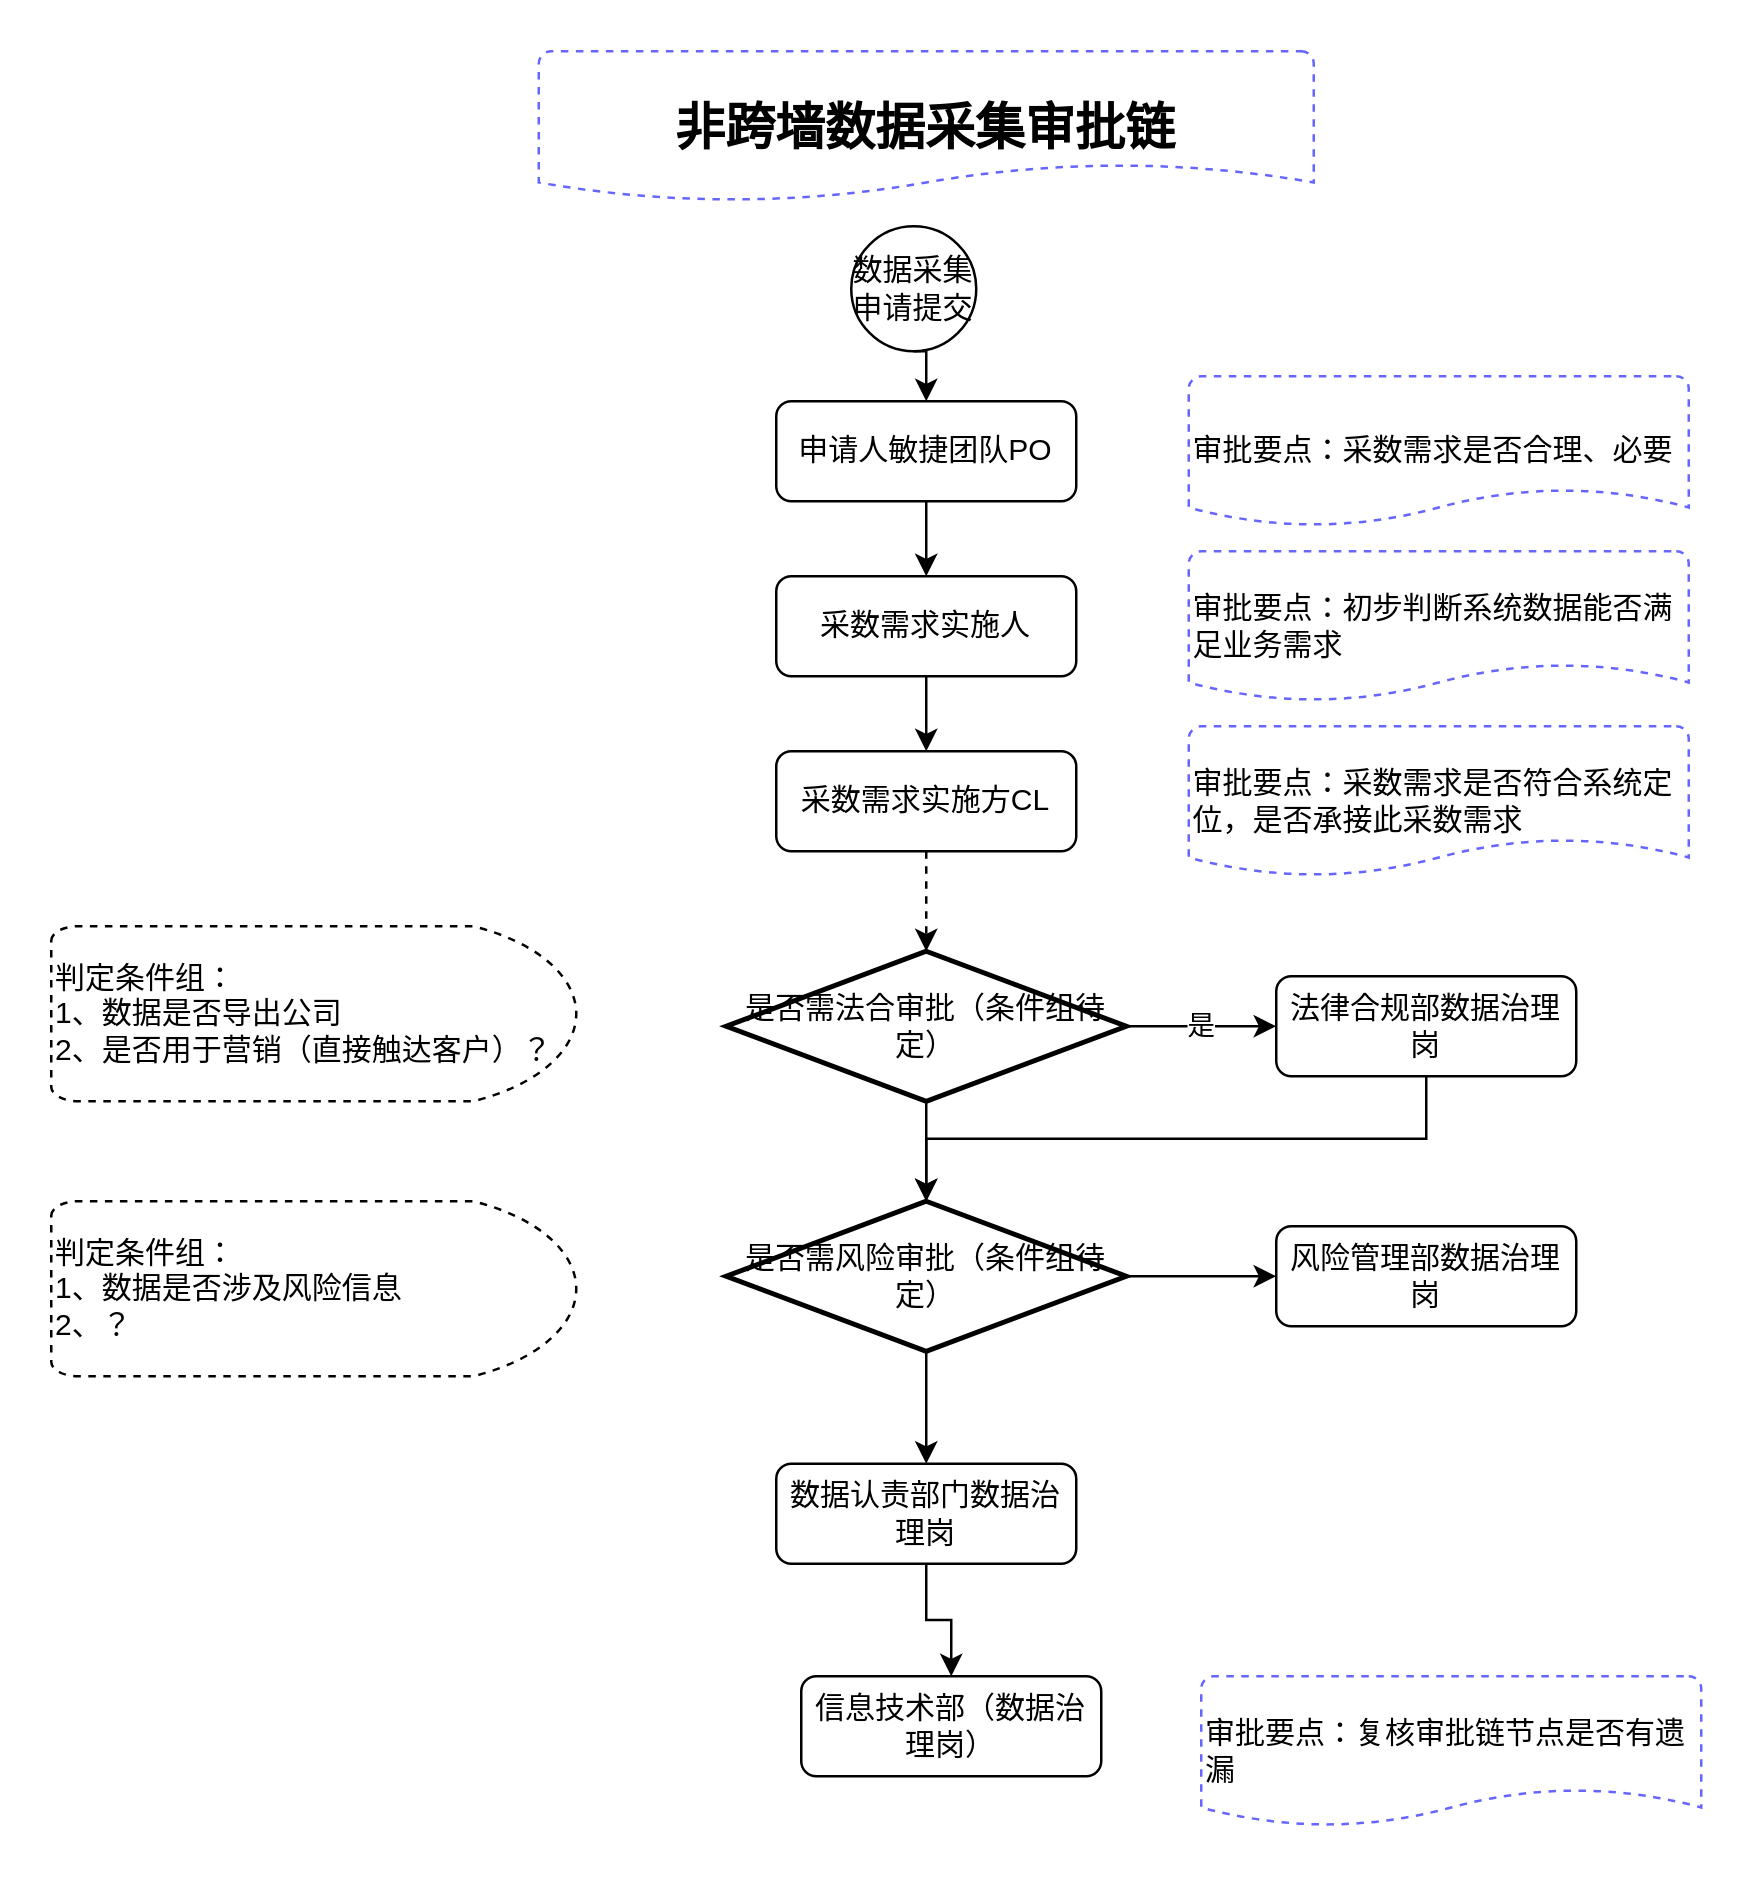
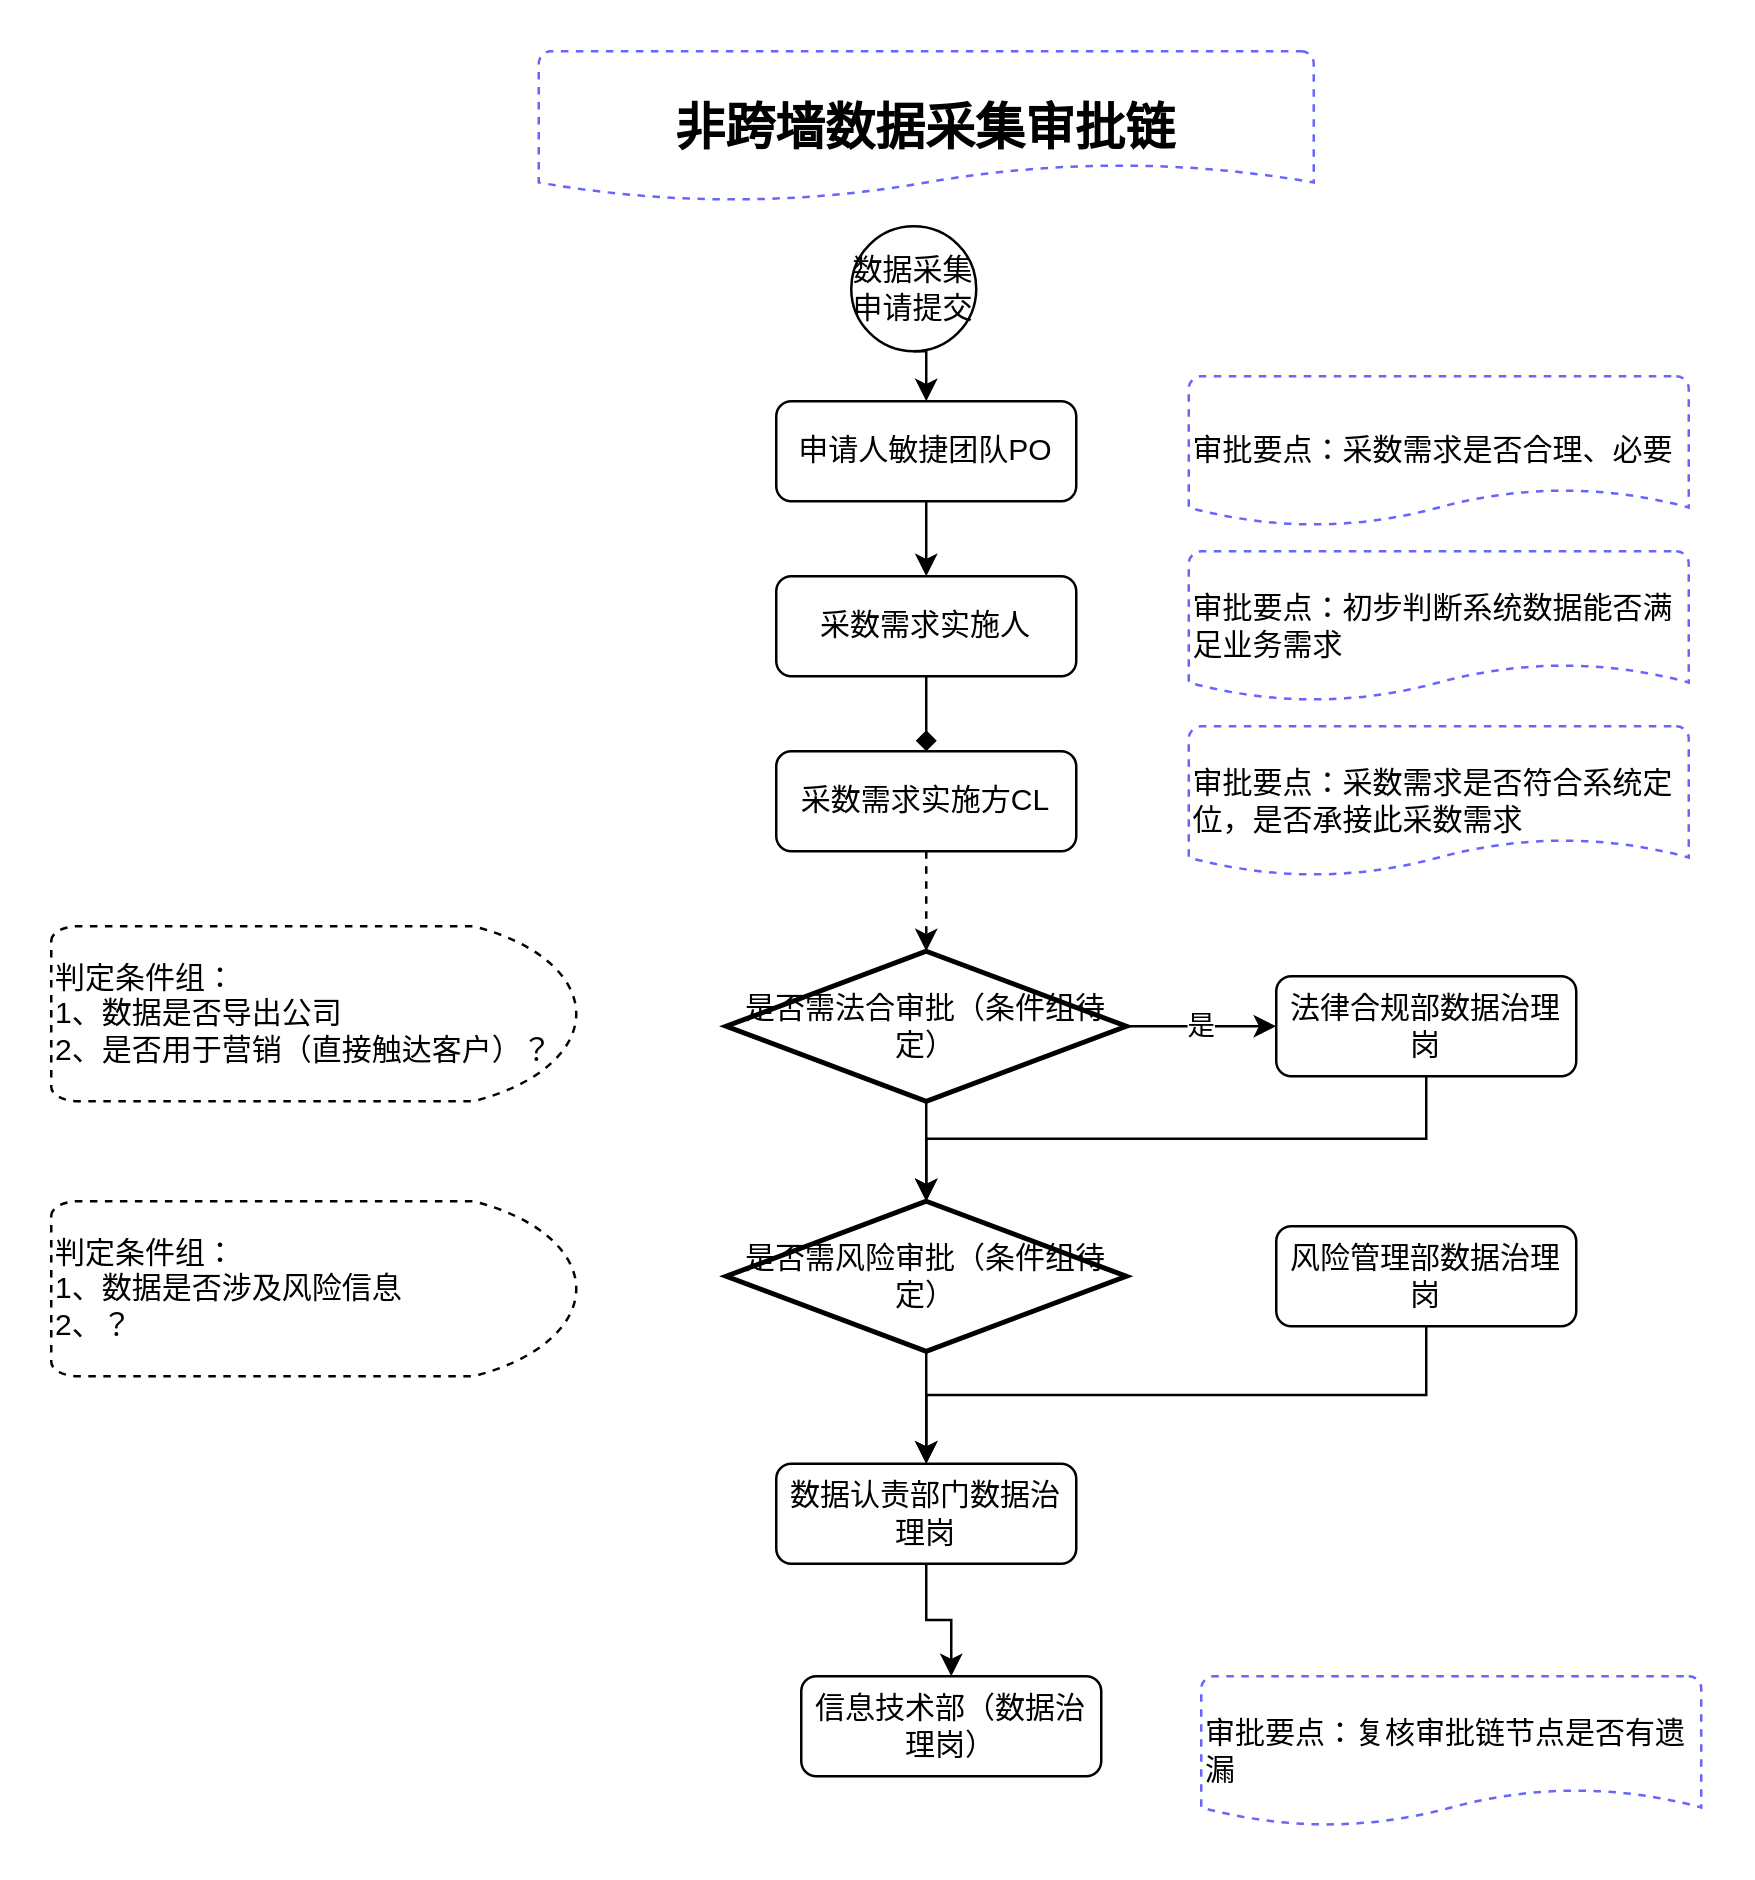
(926, 732) -> (926, 731)
(1194, 1276) -> none
none -> (1213, 1395)
